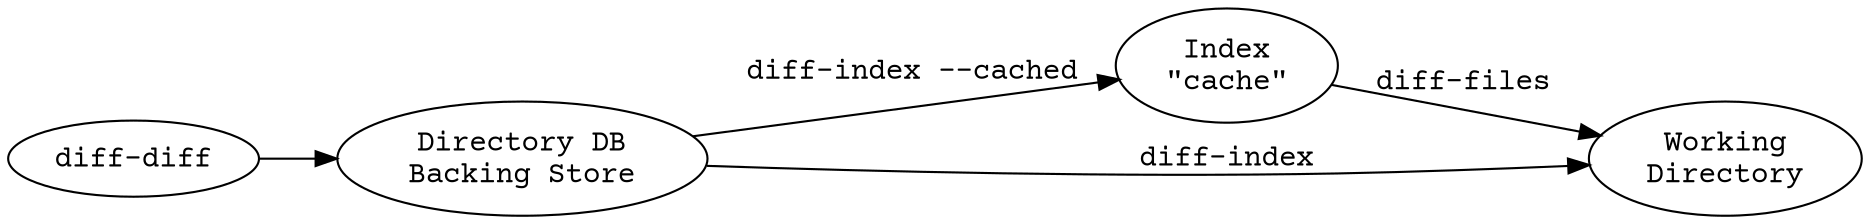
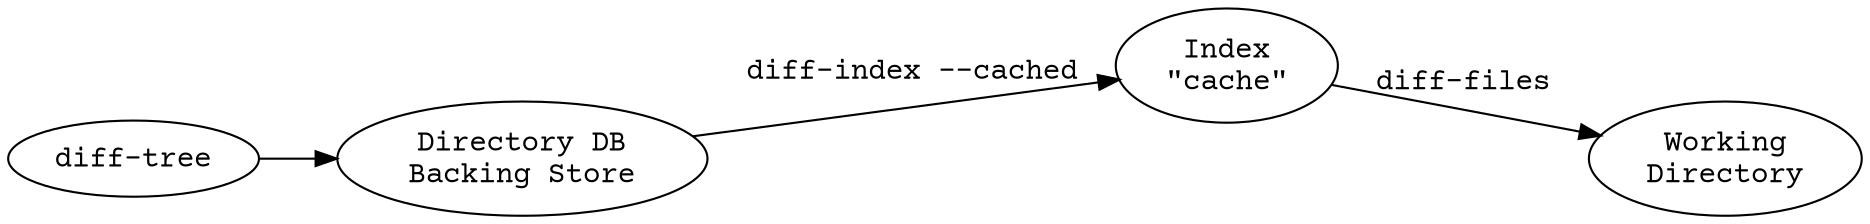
(134, 159) -> (134, 159)
(1137, 175) -> none
